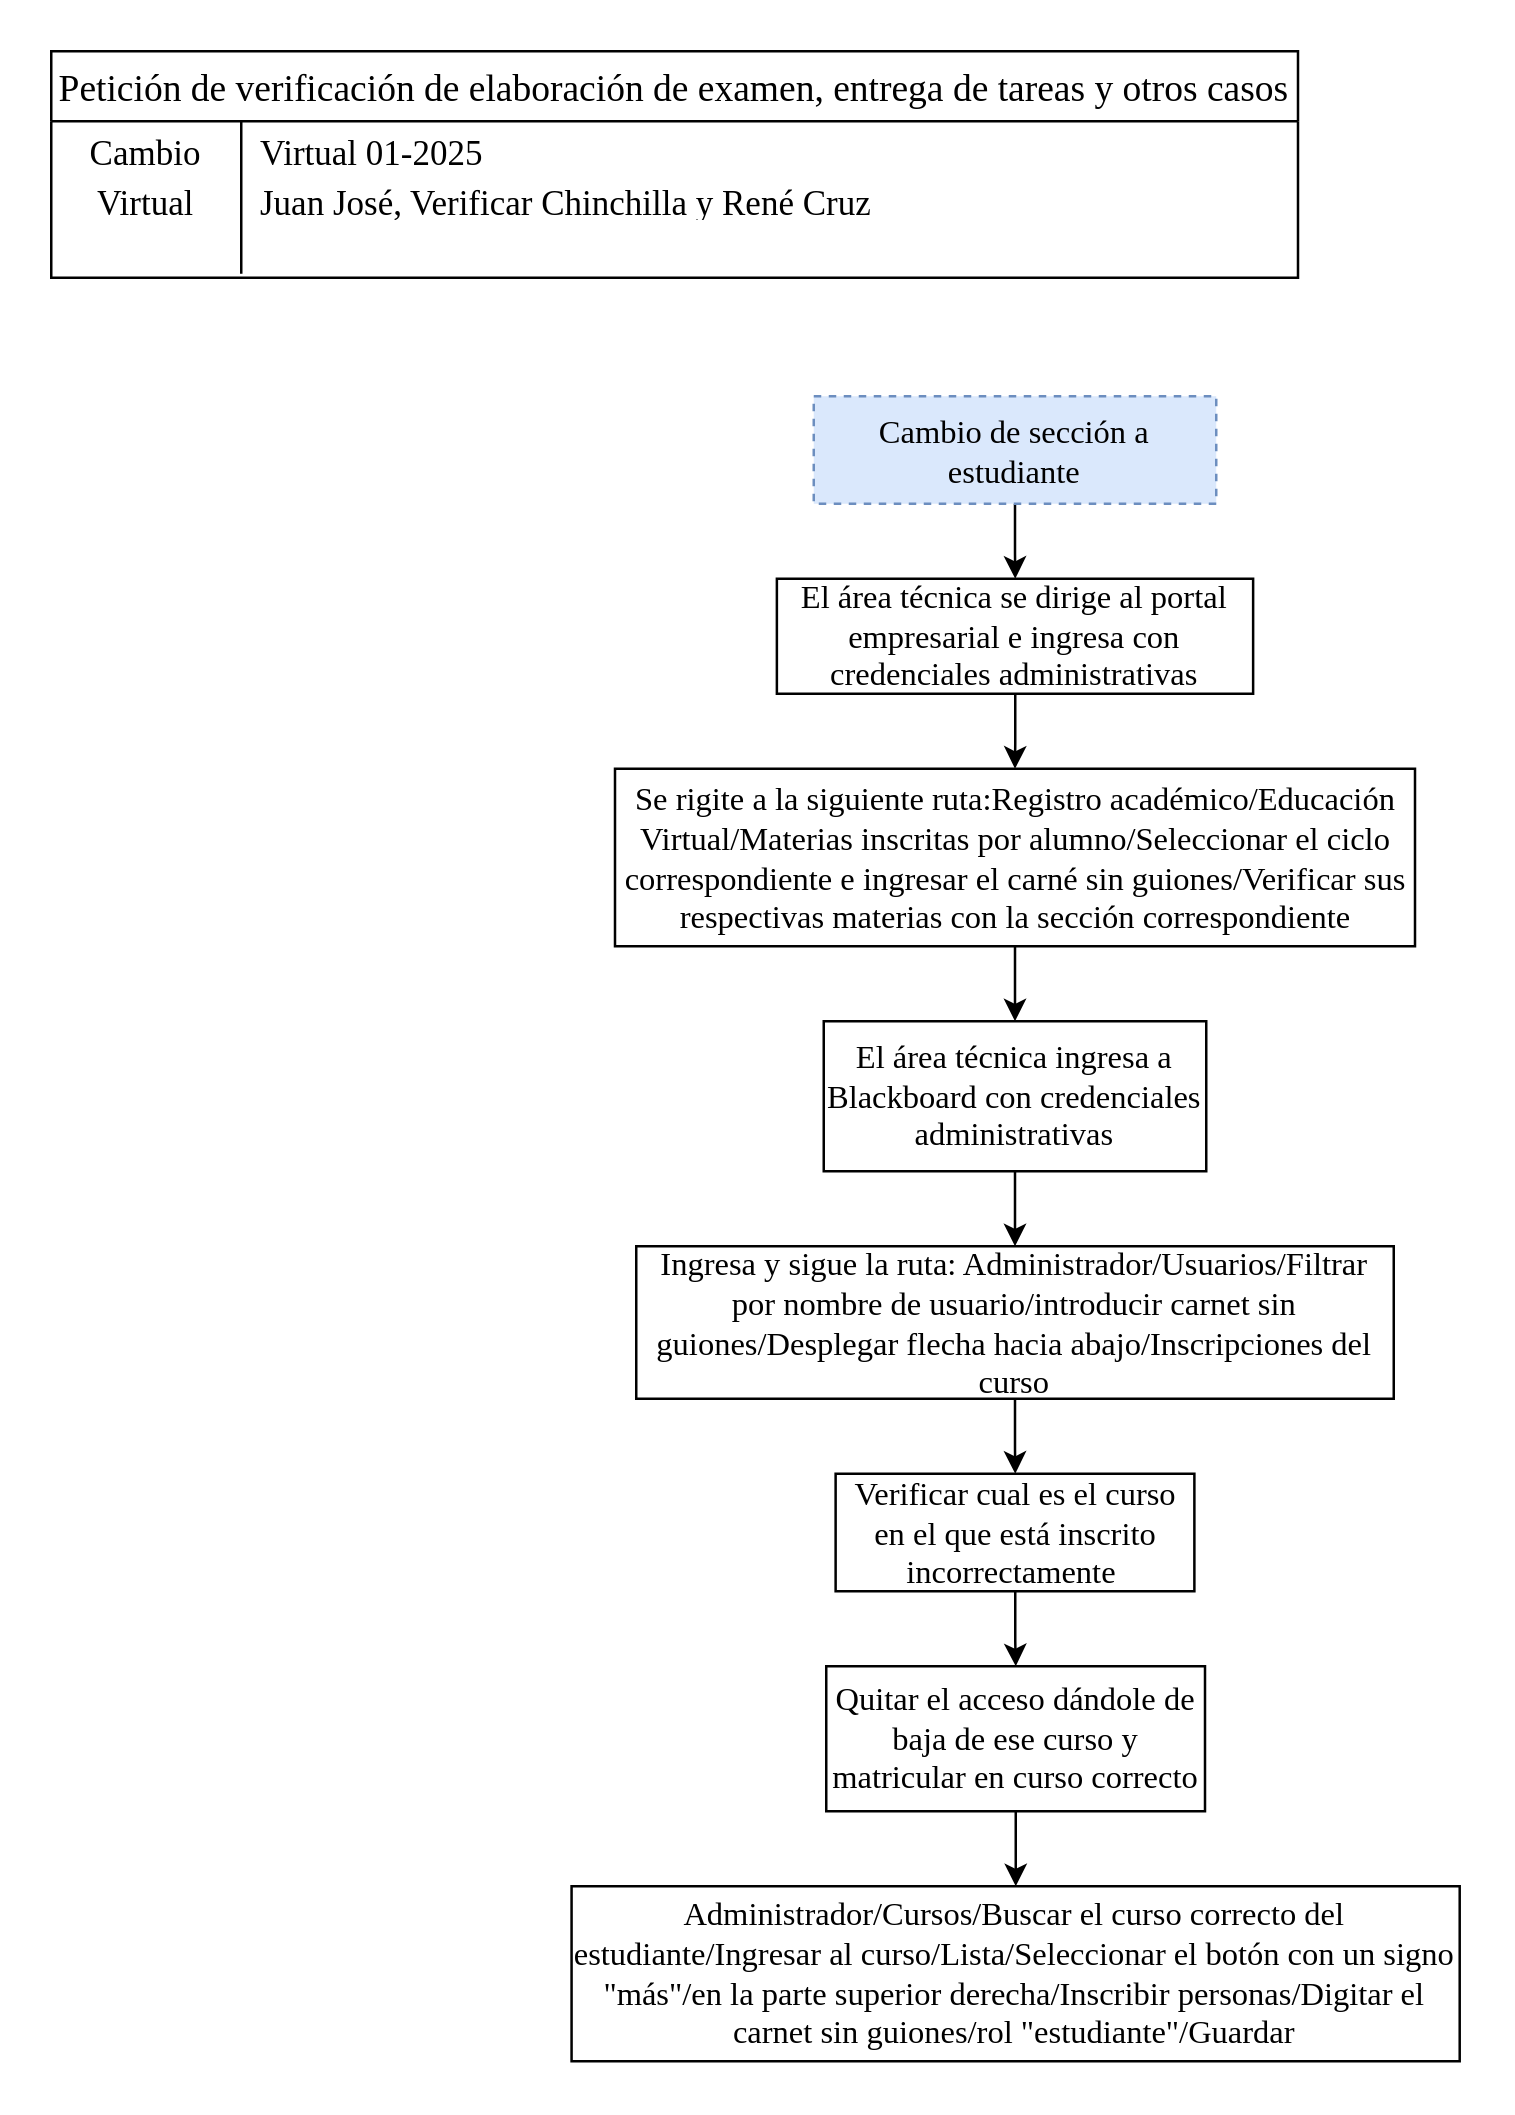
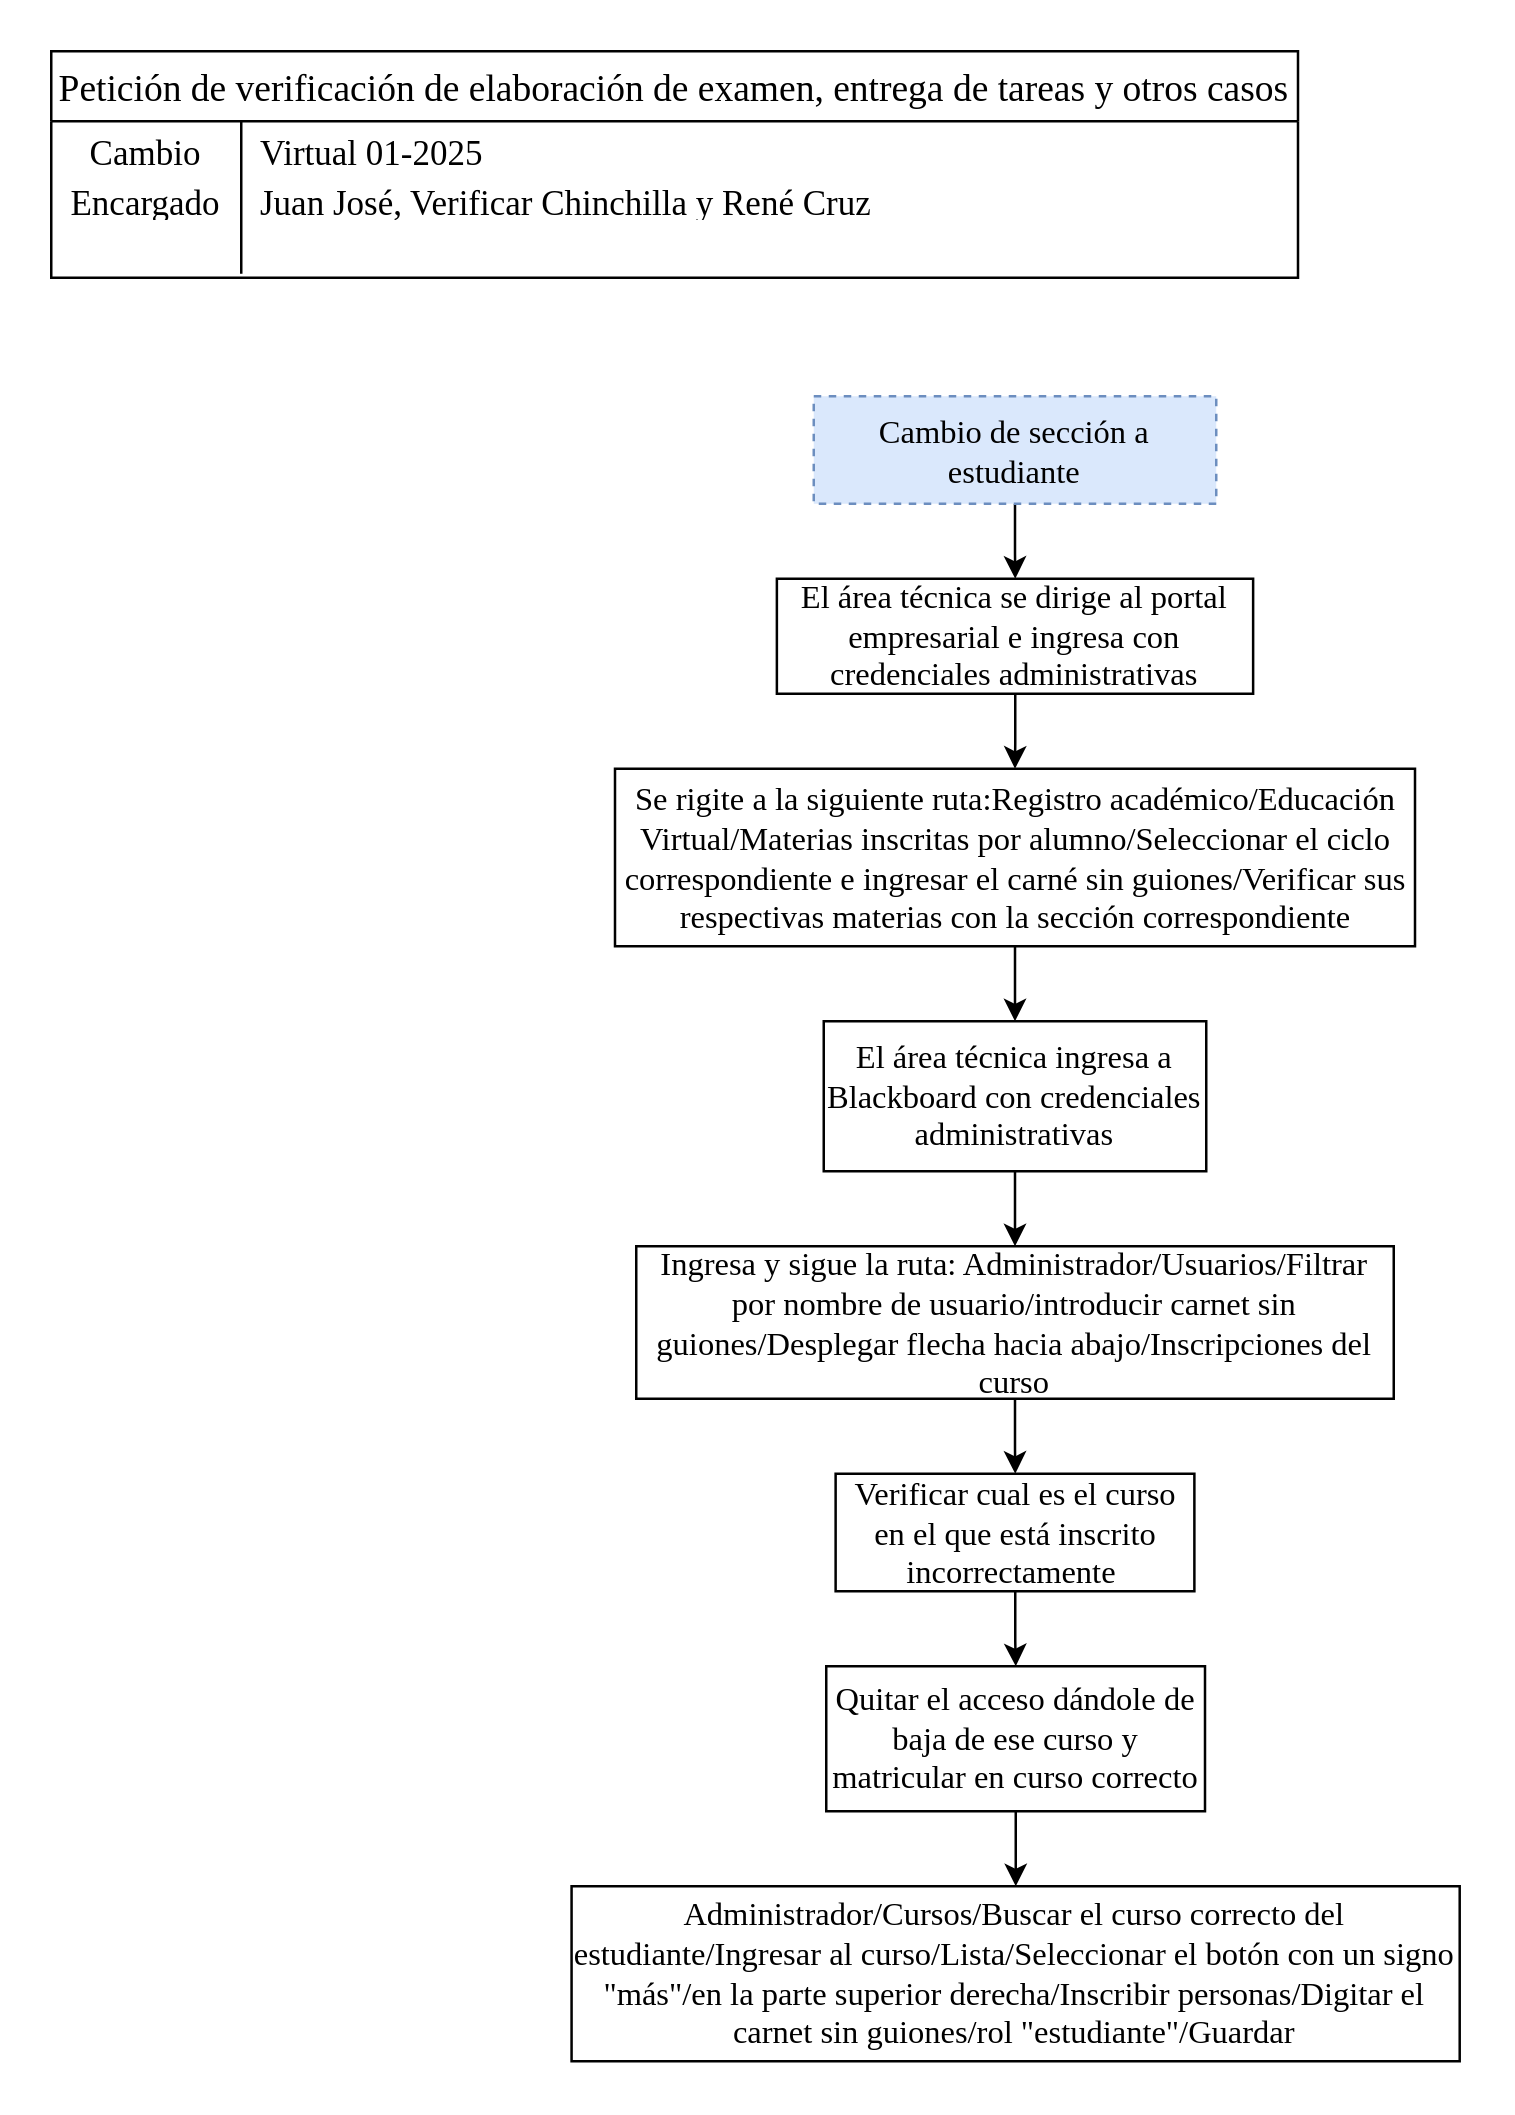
(146, 199) -> (146, 199)
